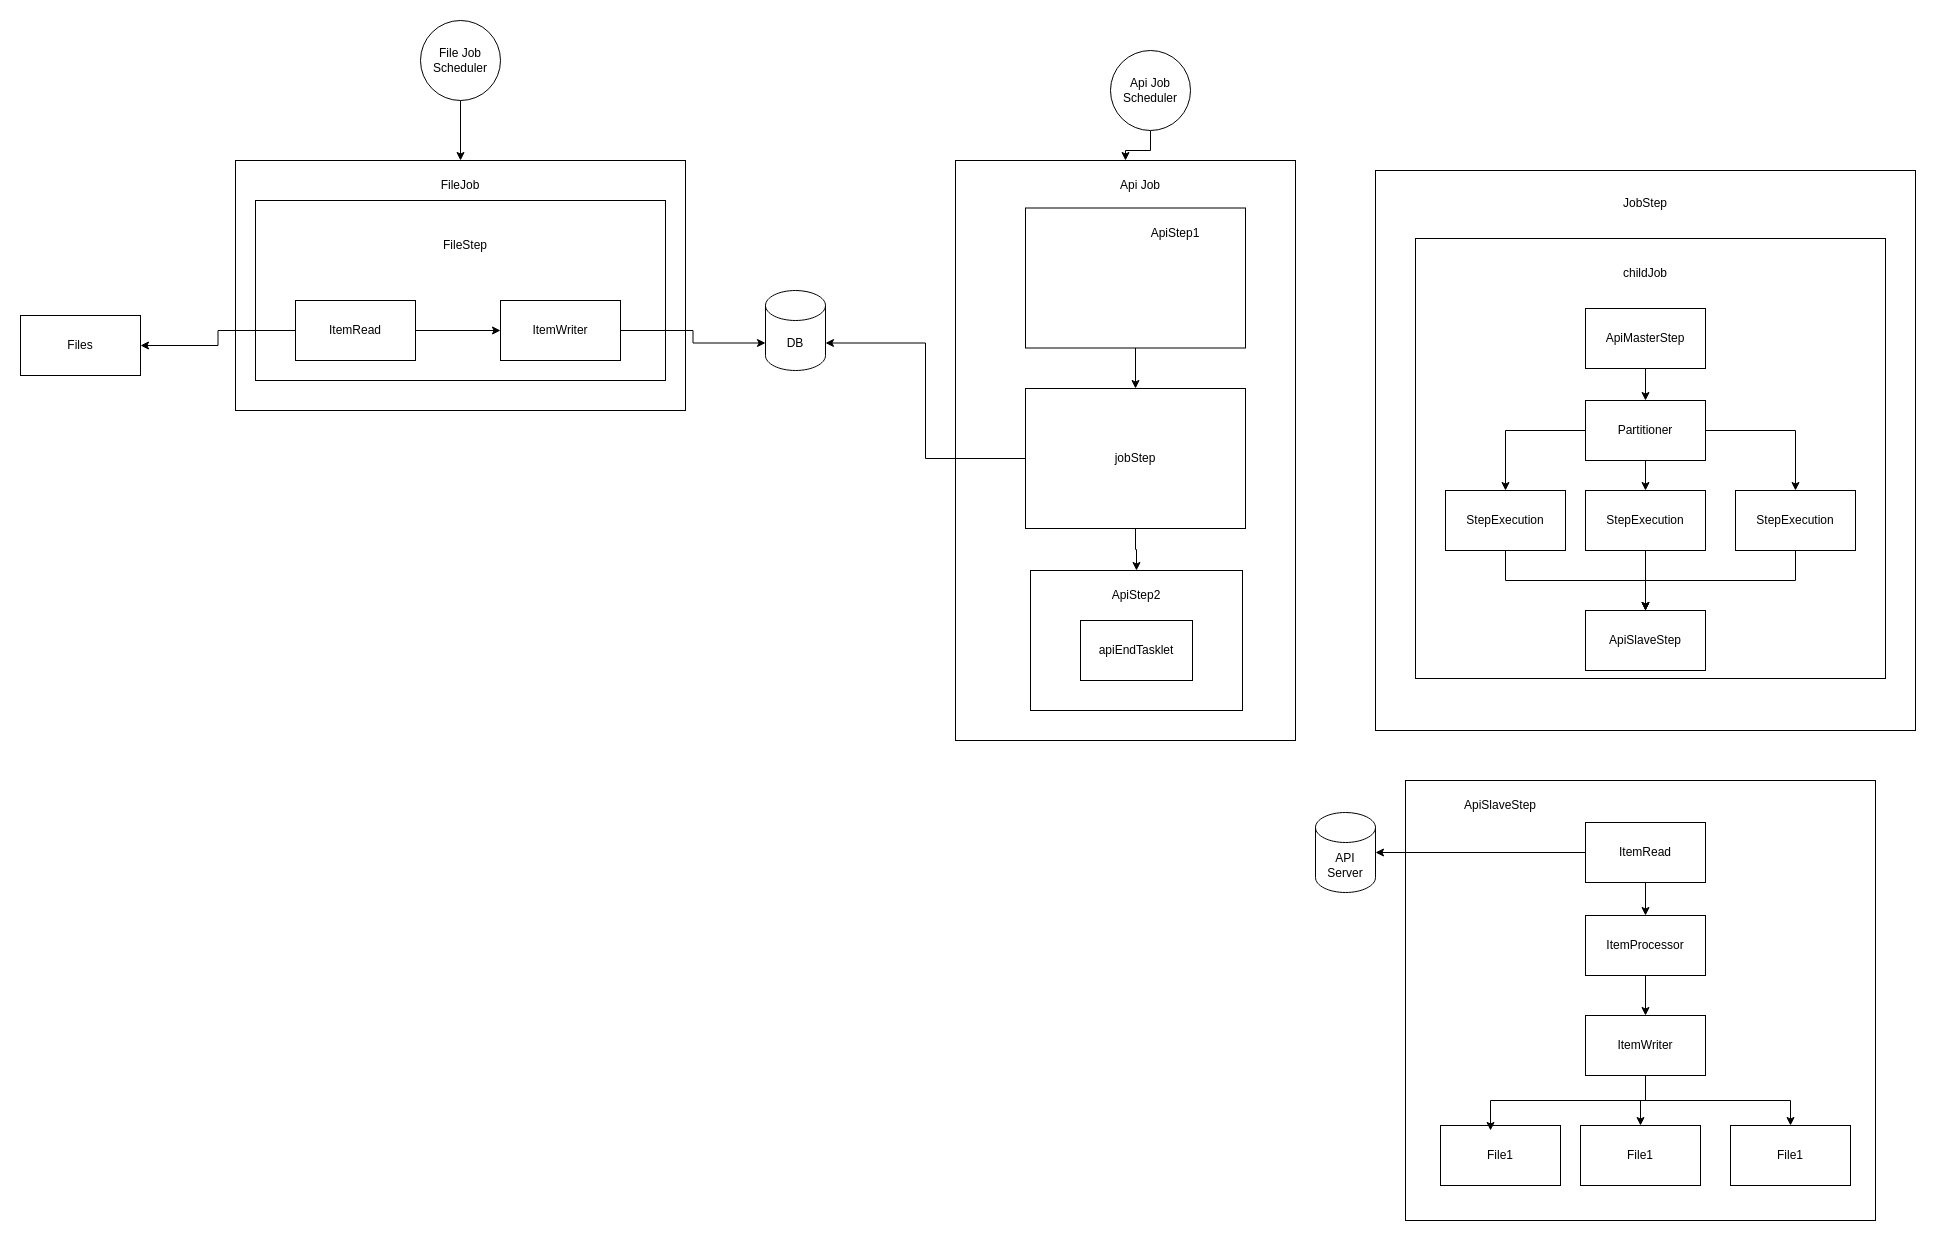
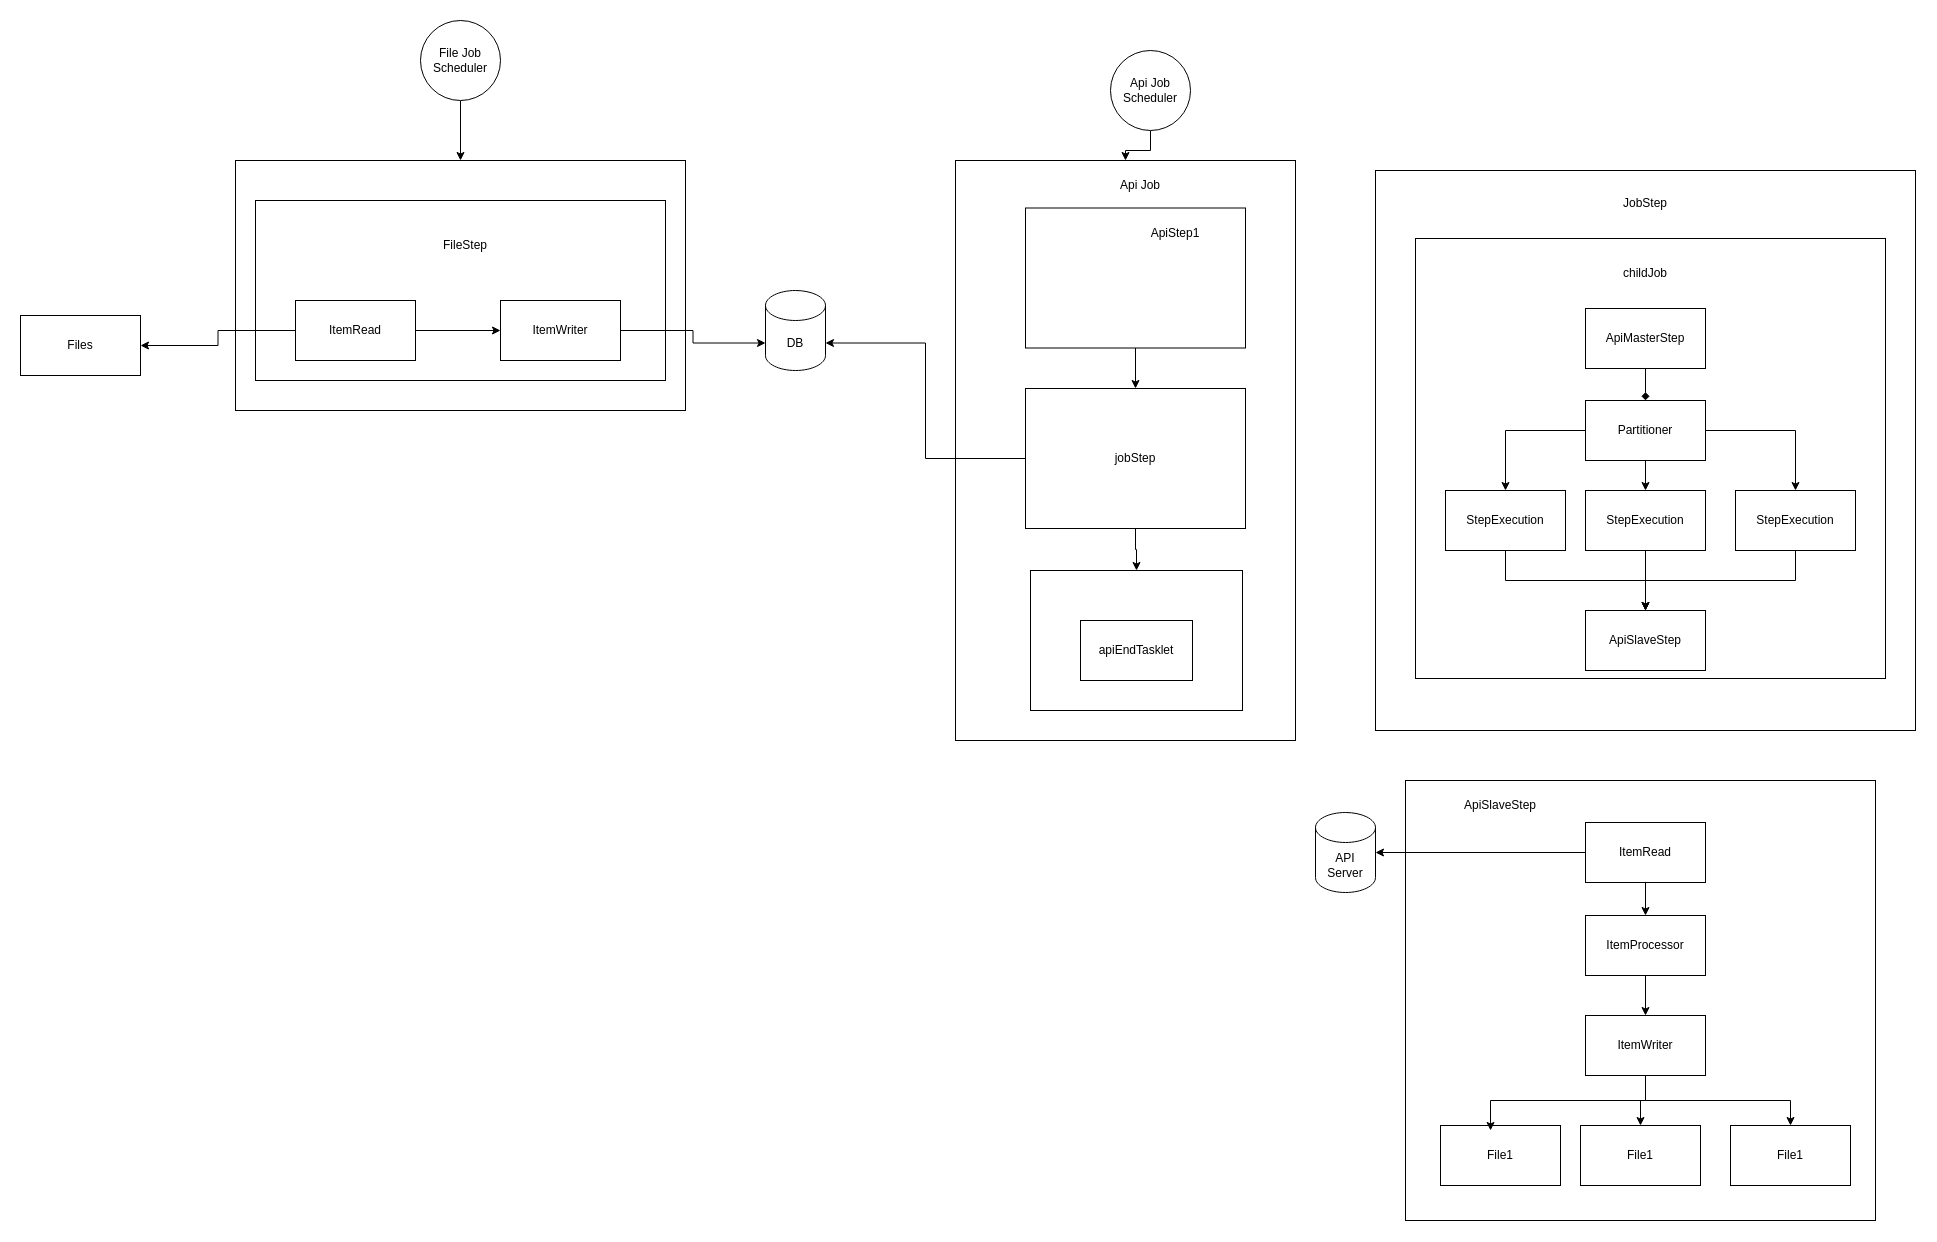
(461, 186) -> none
(1646, 392) -> (1646, 391)
(1137, 596) -> none
